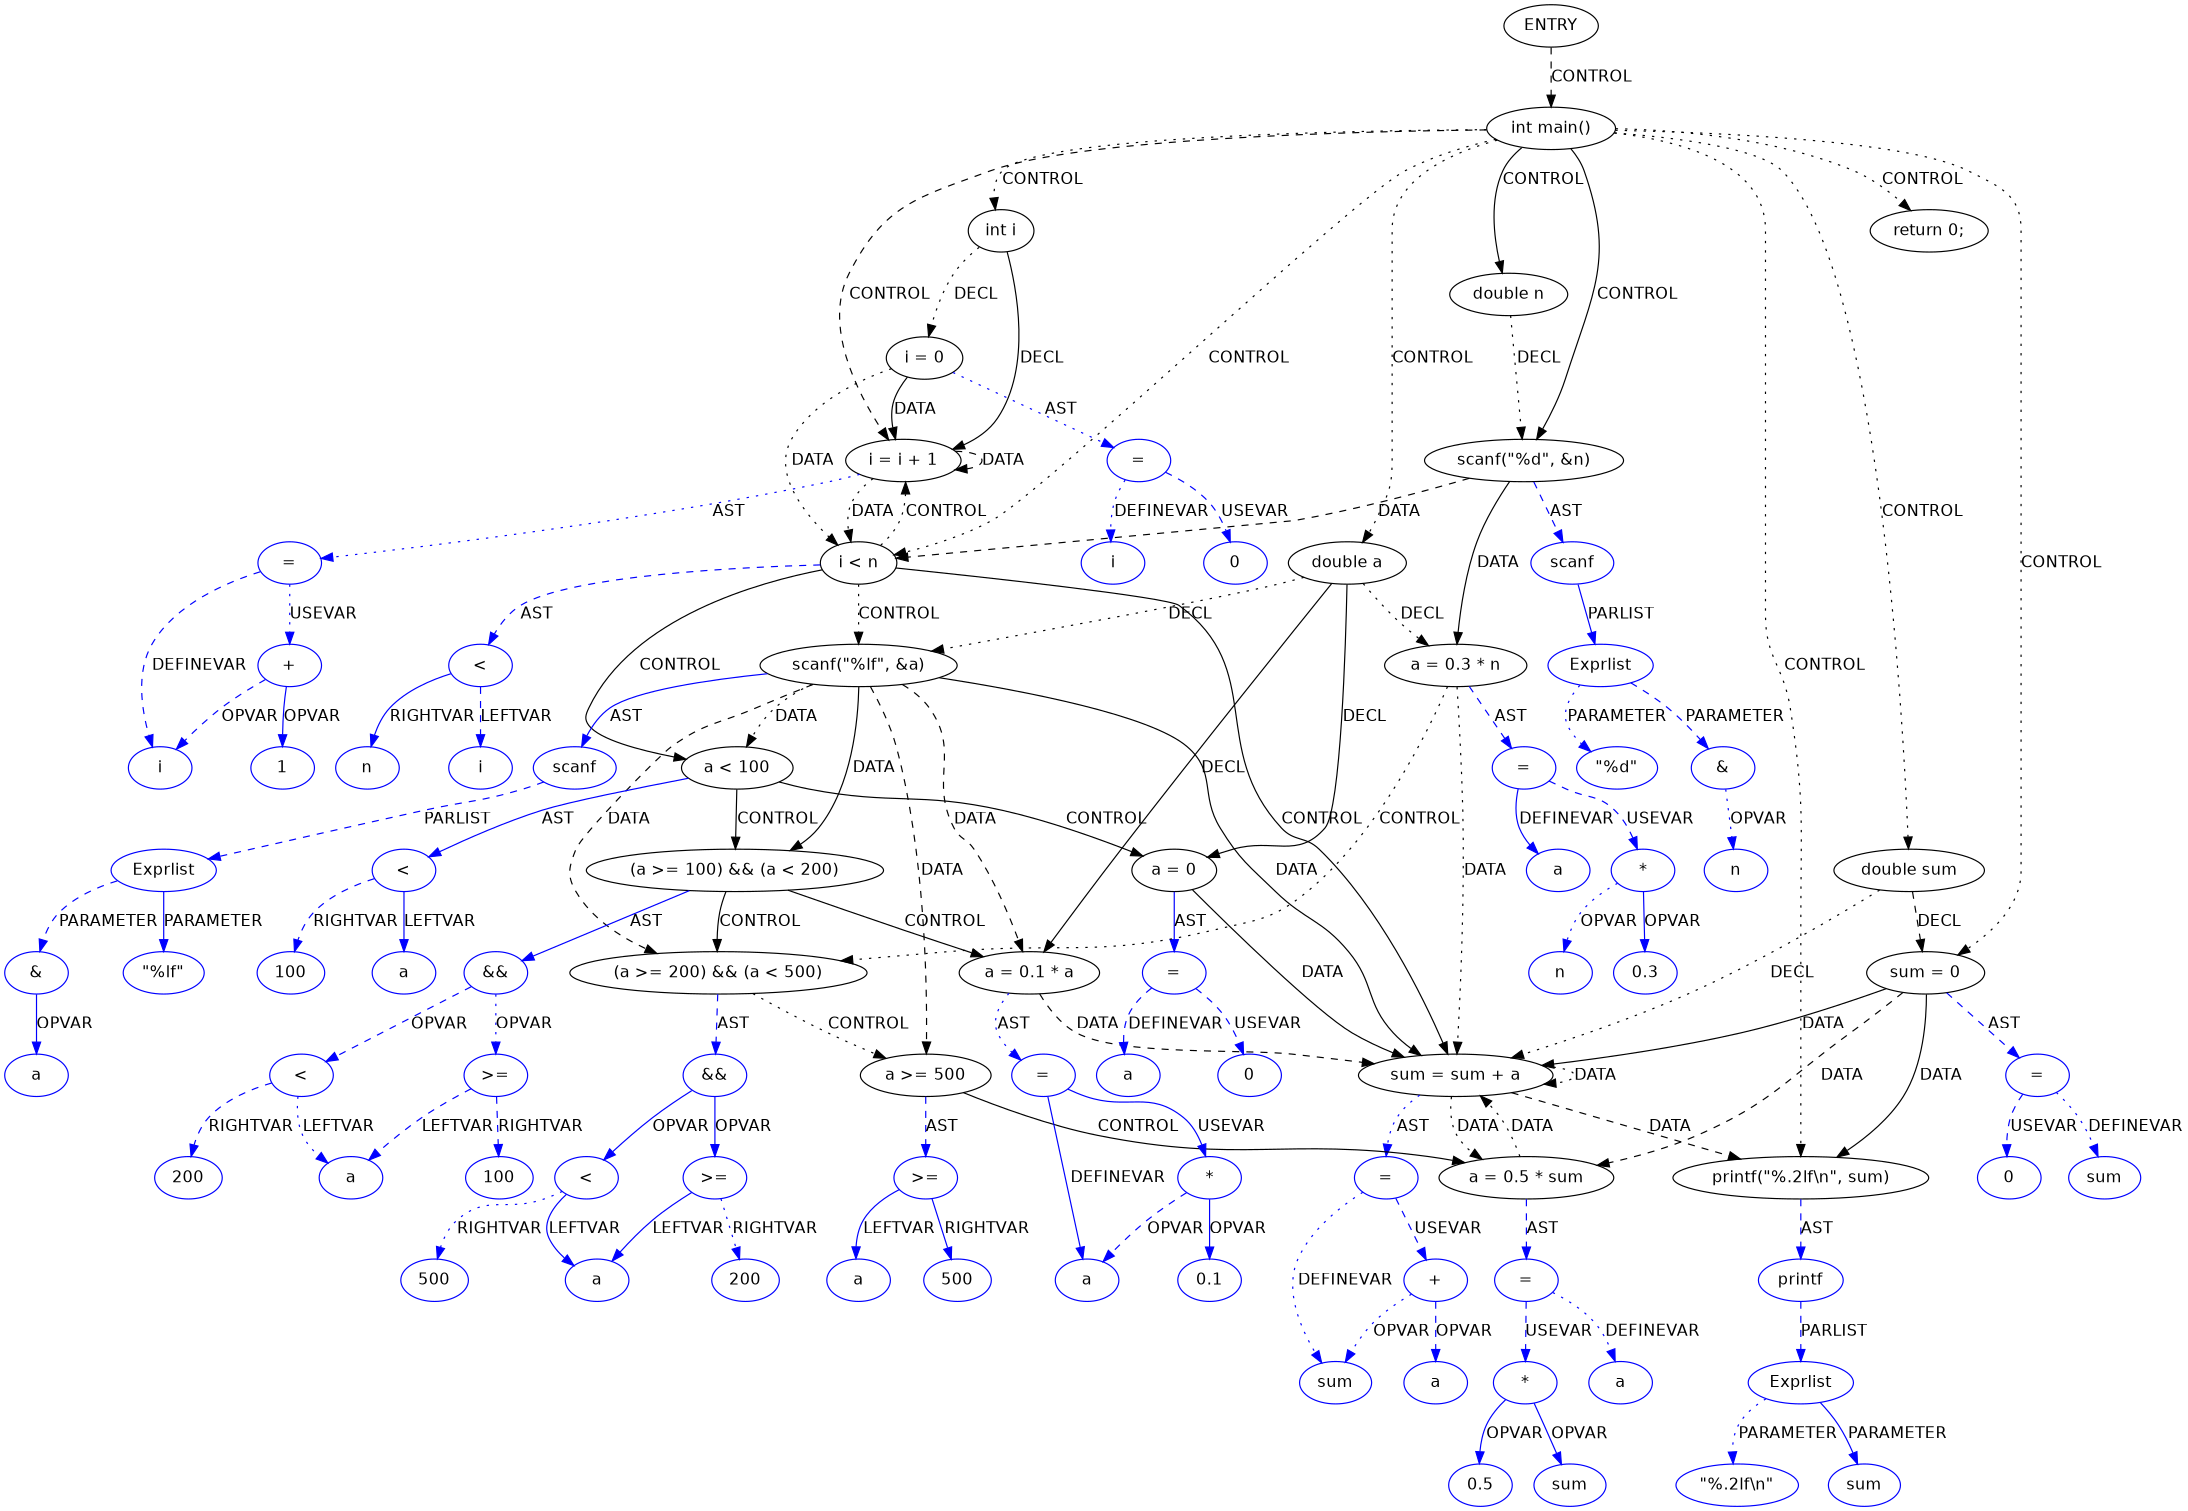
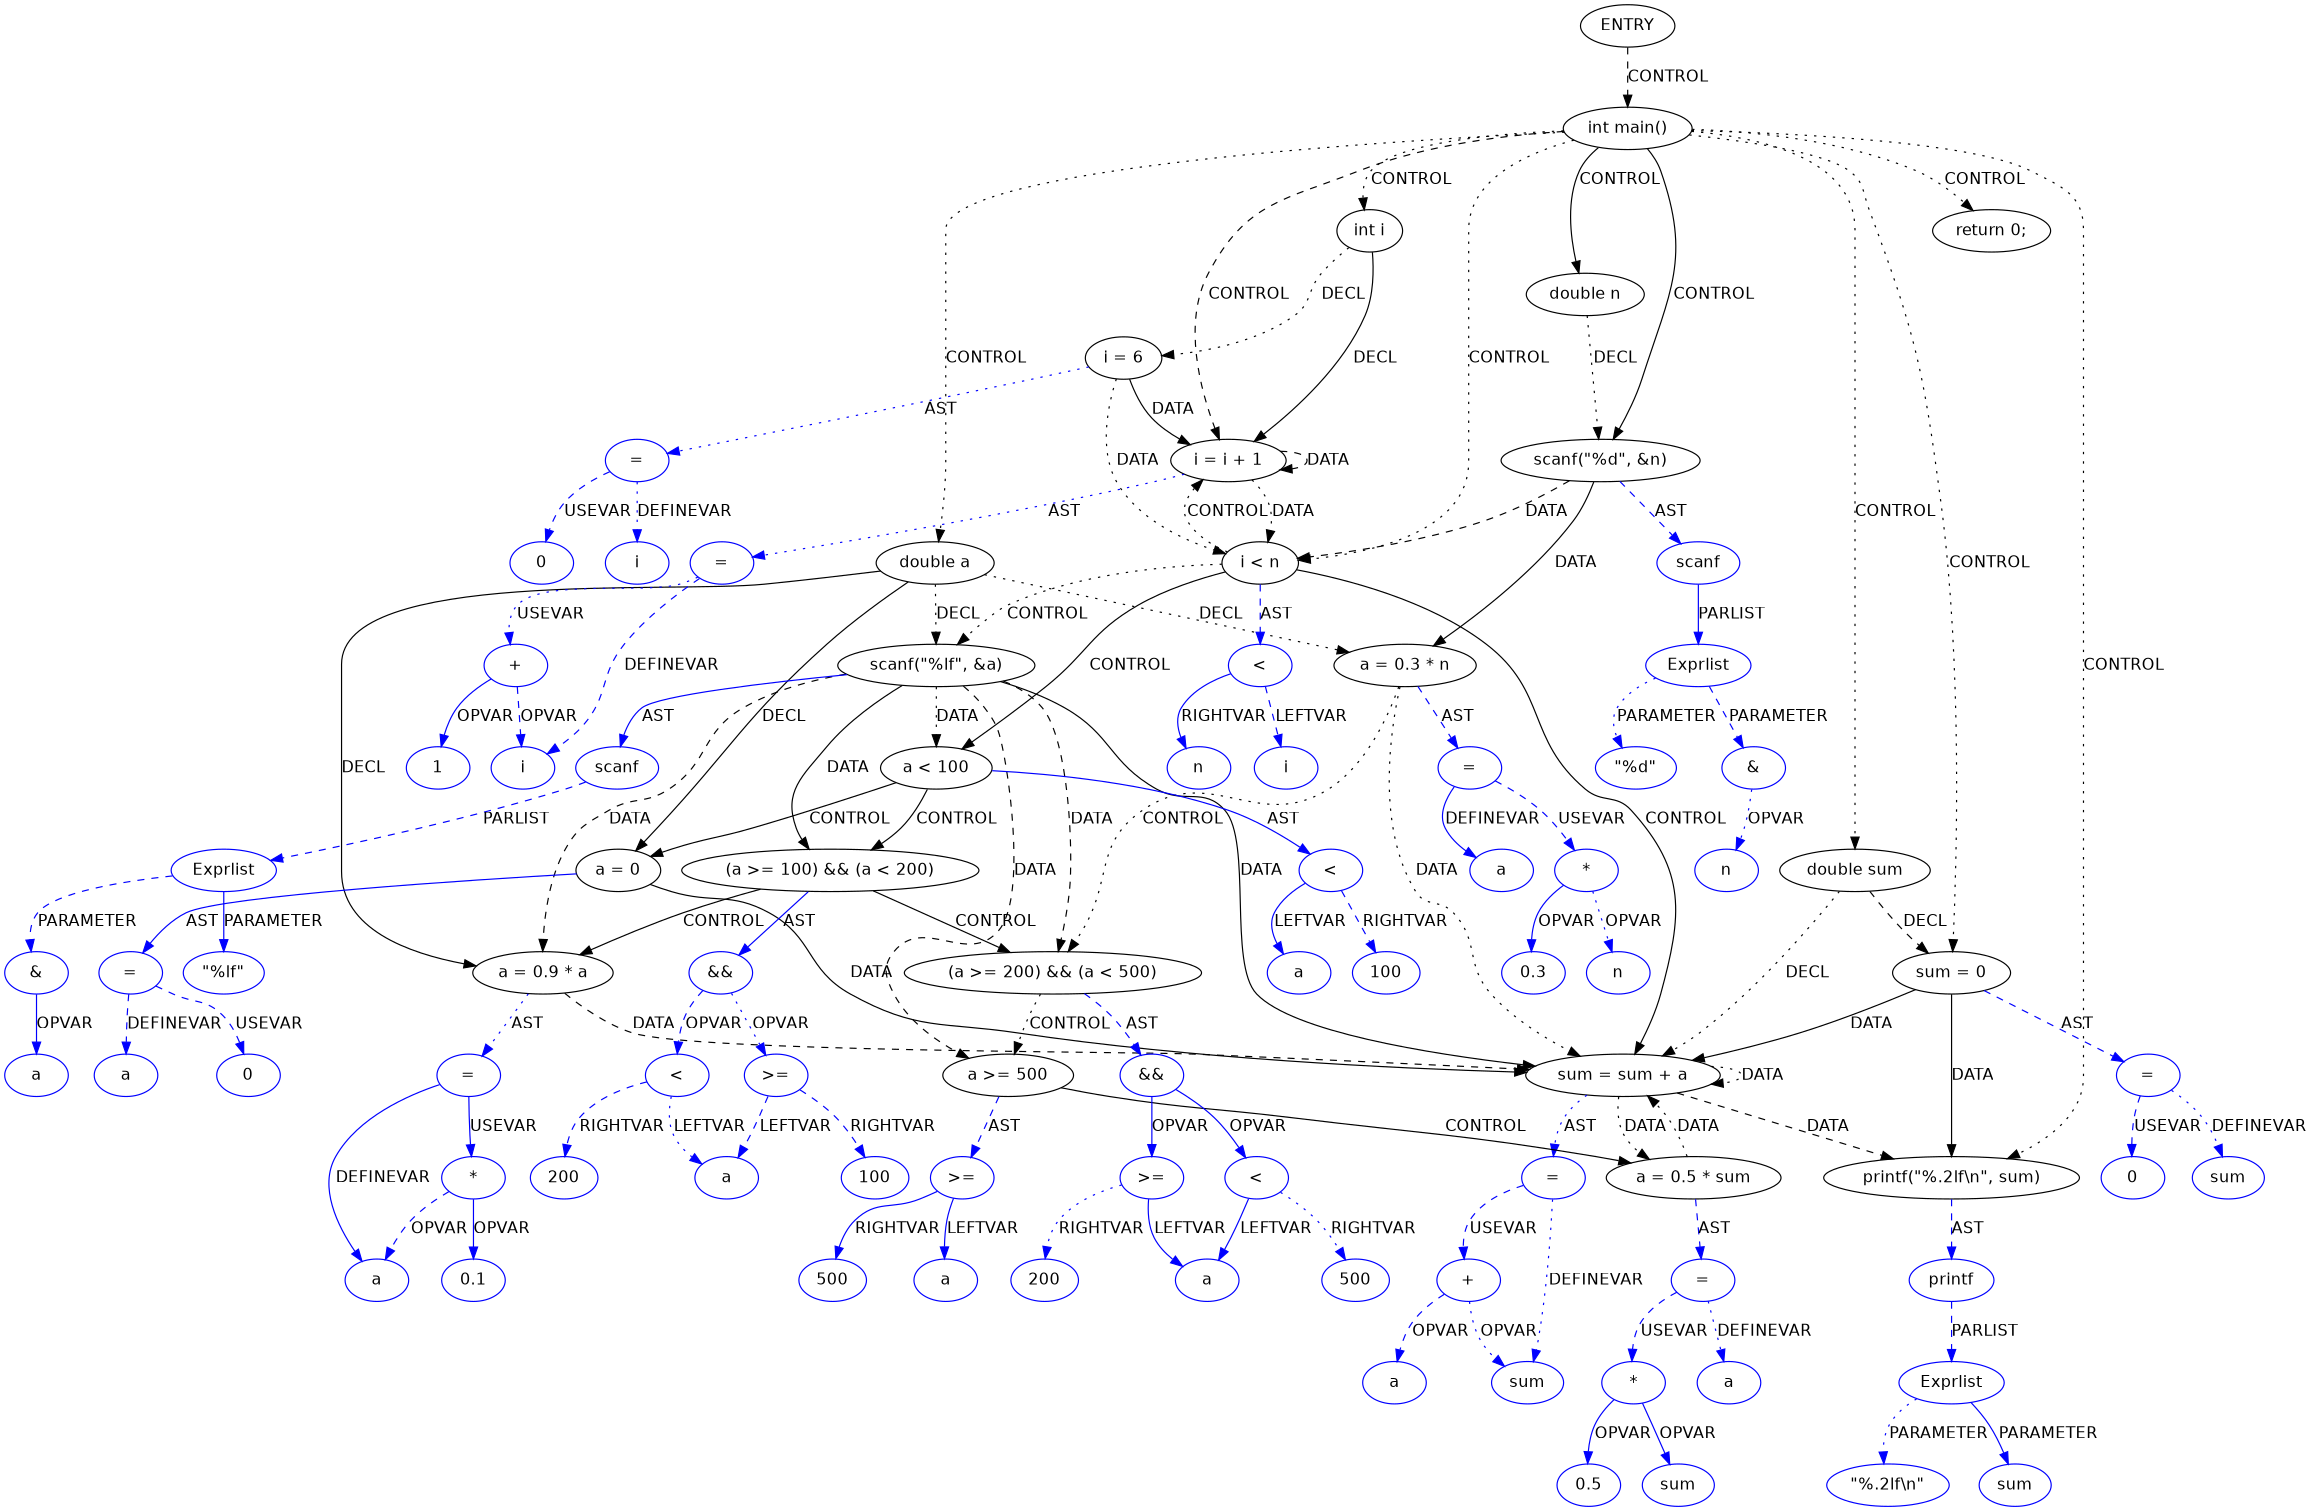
(925, 358) -> (1124, 358)
(1029, 973) -> (543, 973)
(1767, 1097) -> none
